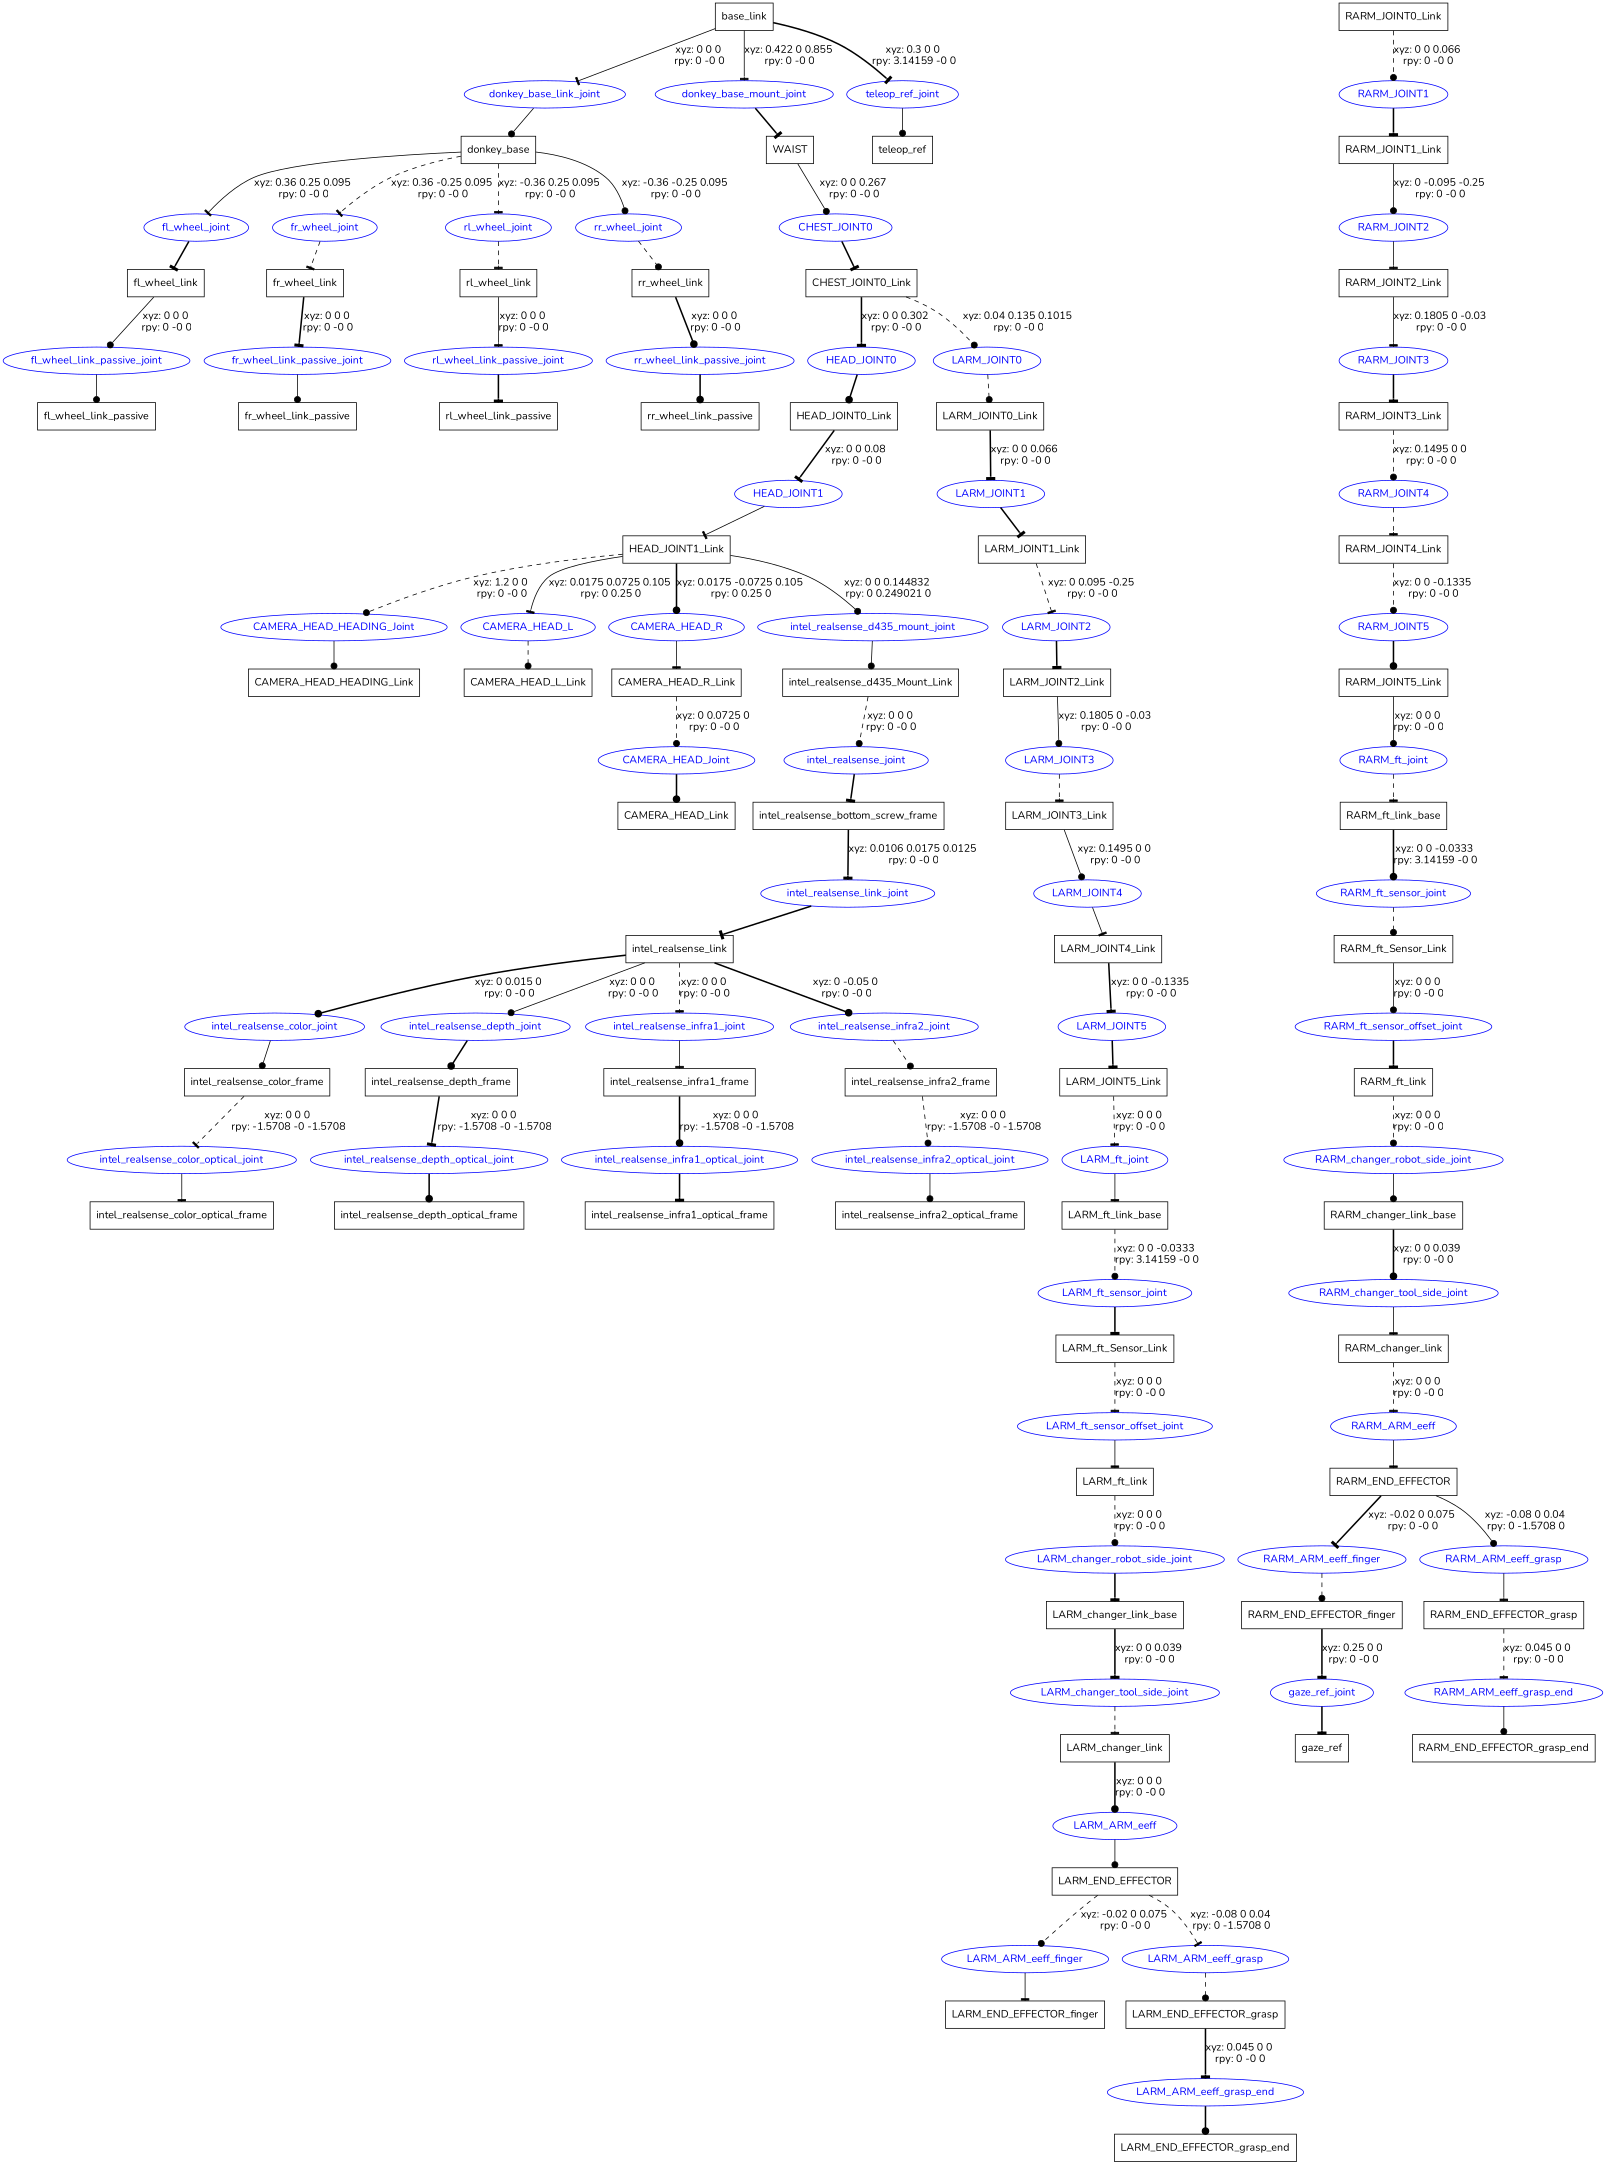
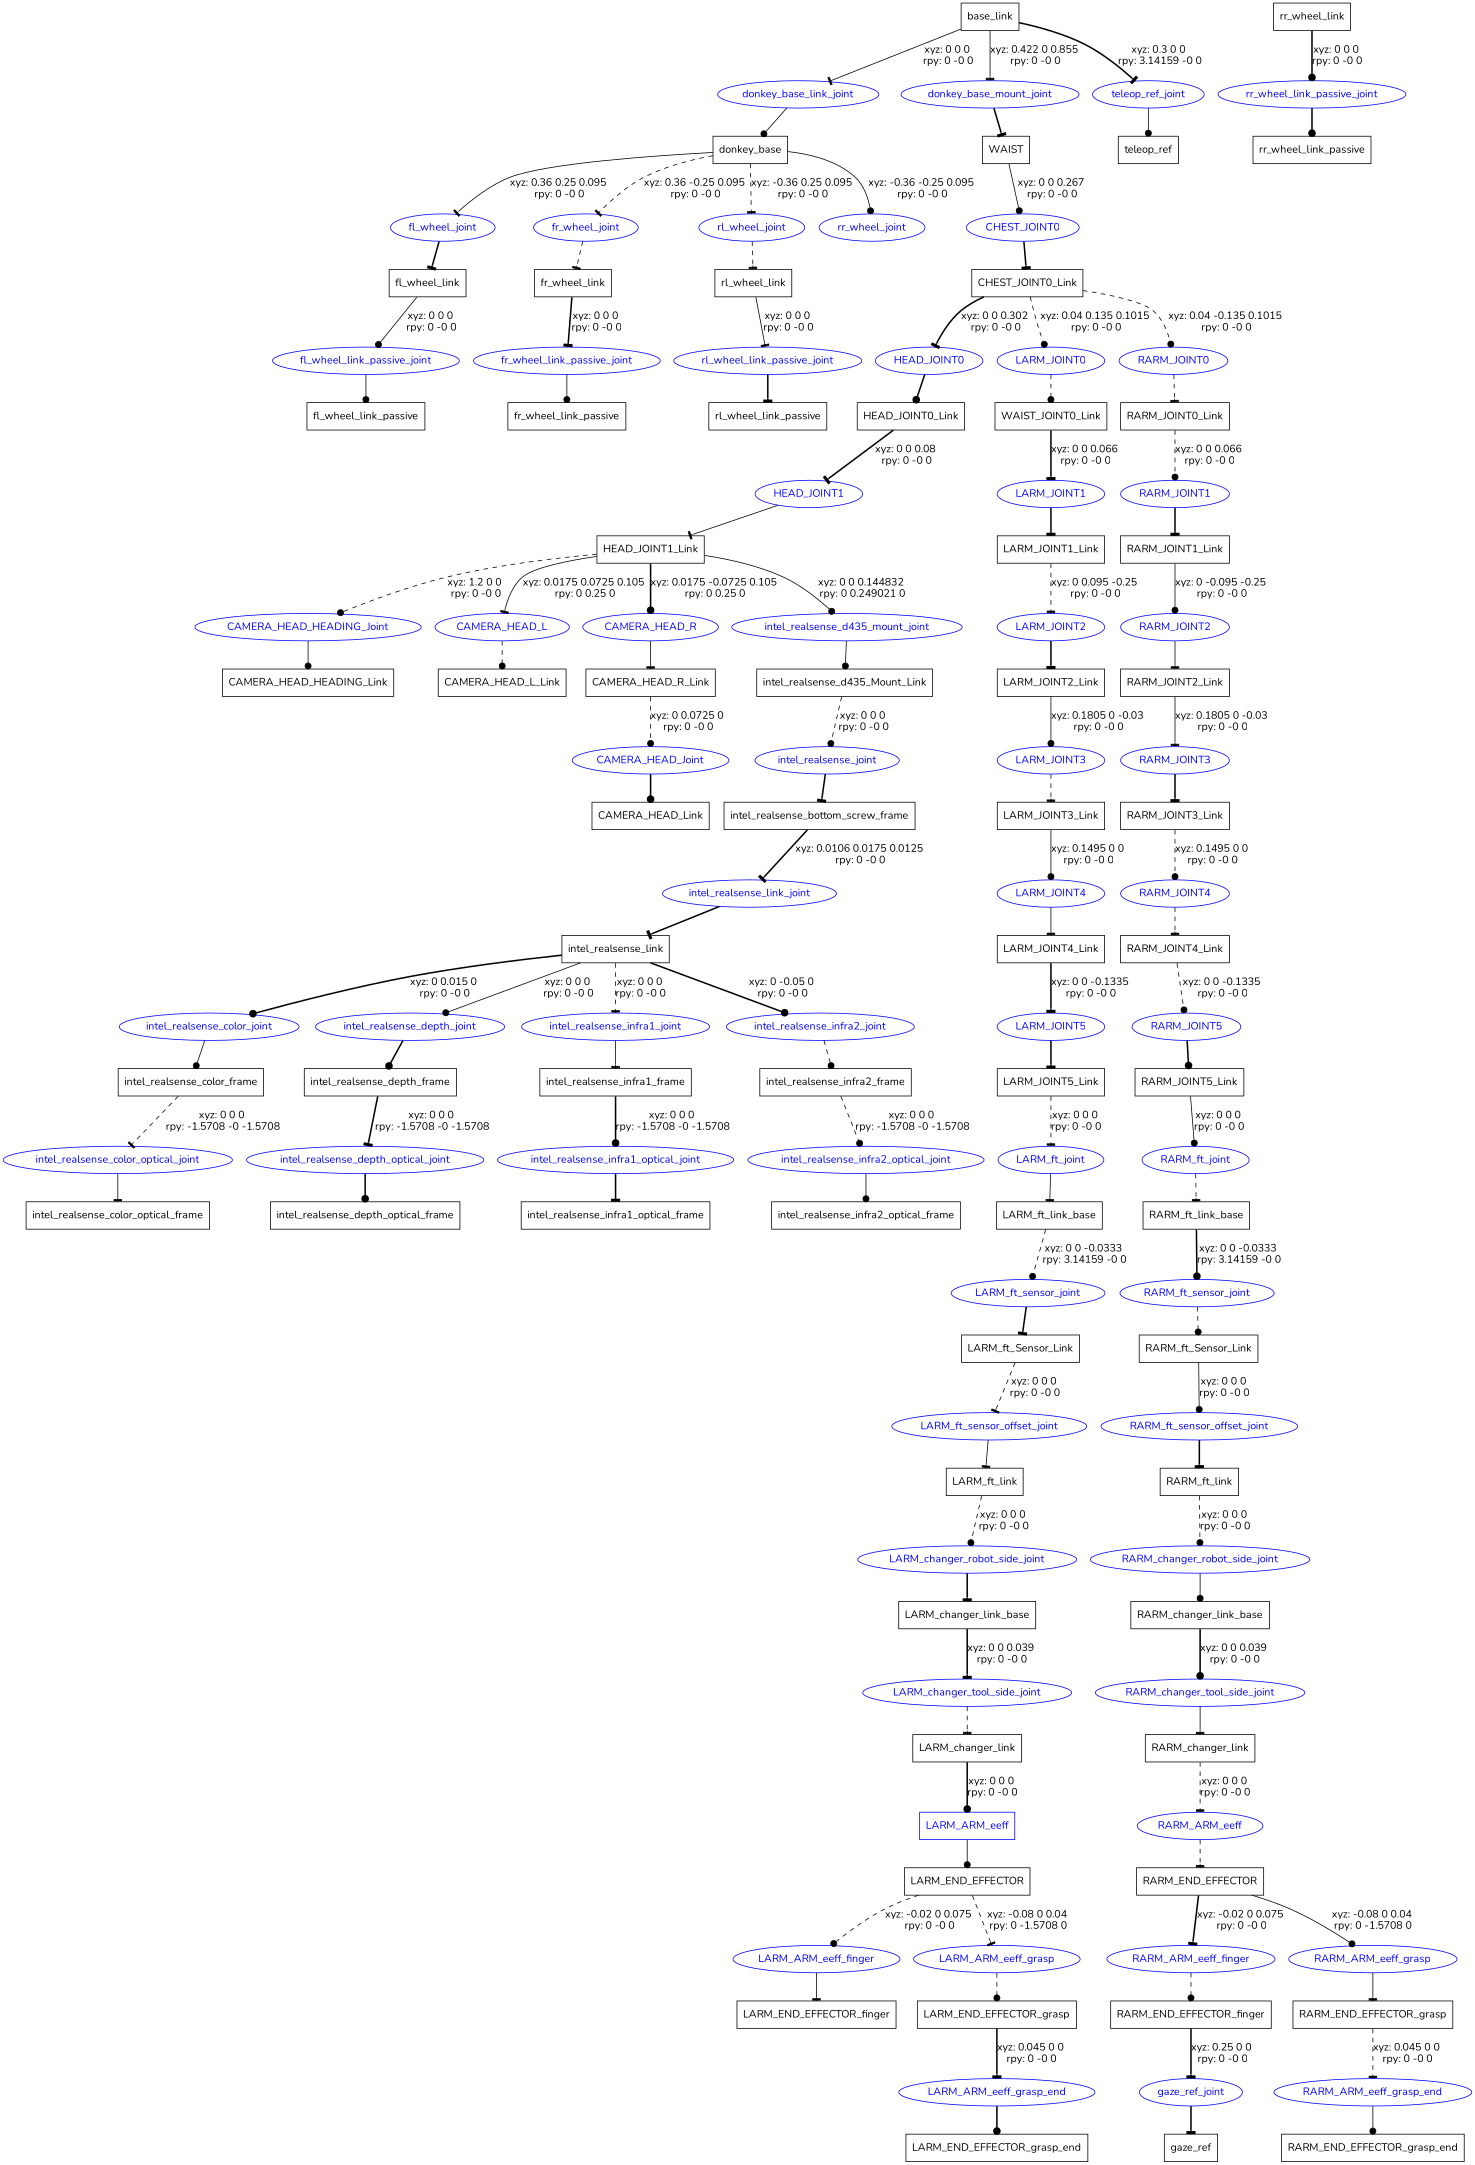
(648, 253) -> none
none -> (1173, 361)
(990, 416) -> (1051, 416)
(1393, 1452) -> (1200, 1852)
(1115, 1826) -> (967, 1826)
